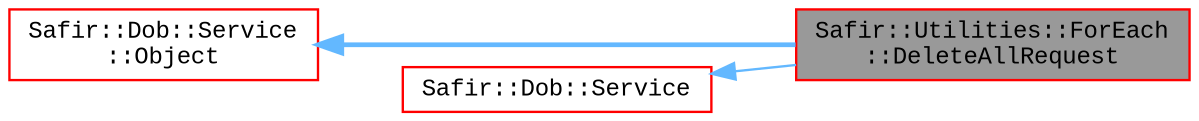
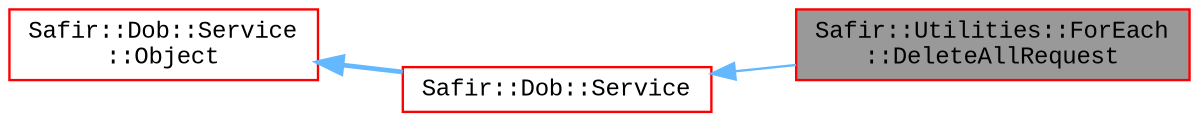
(569, 45) -> (372, 69)
